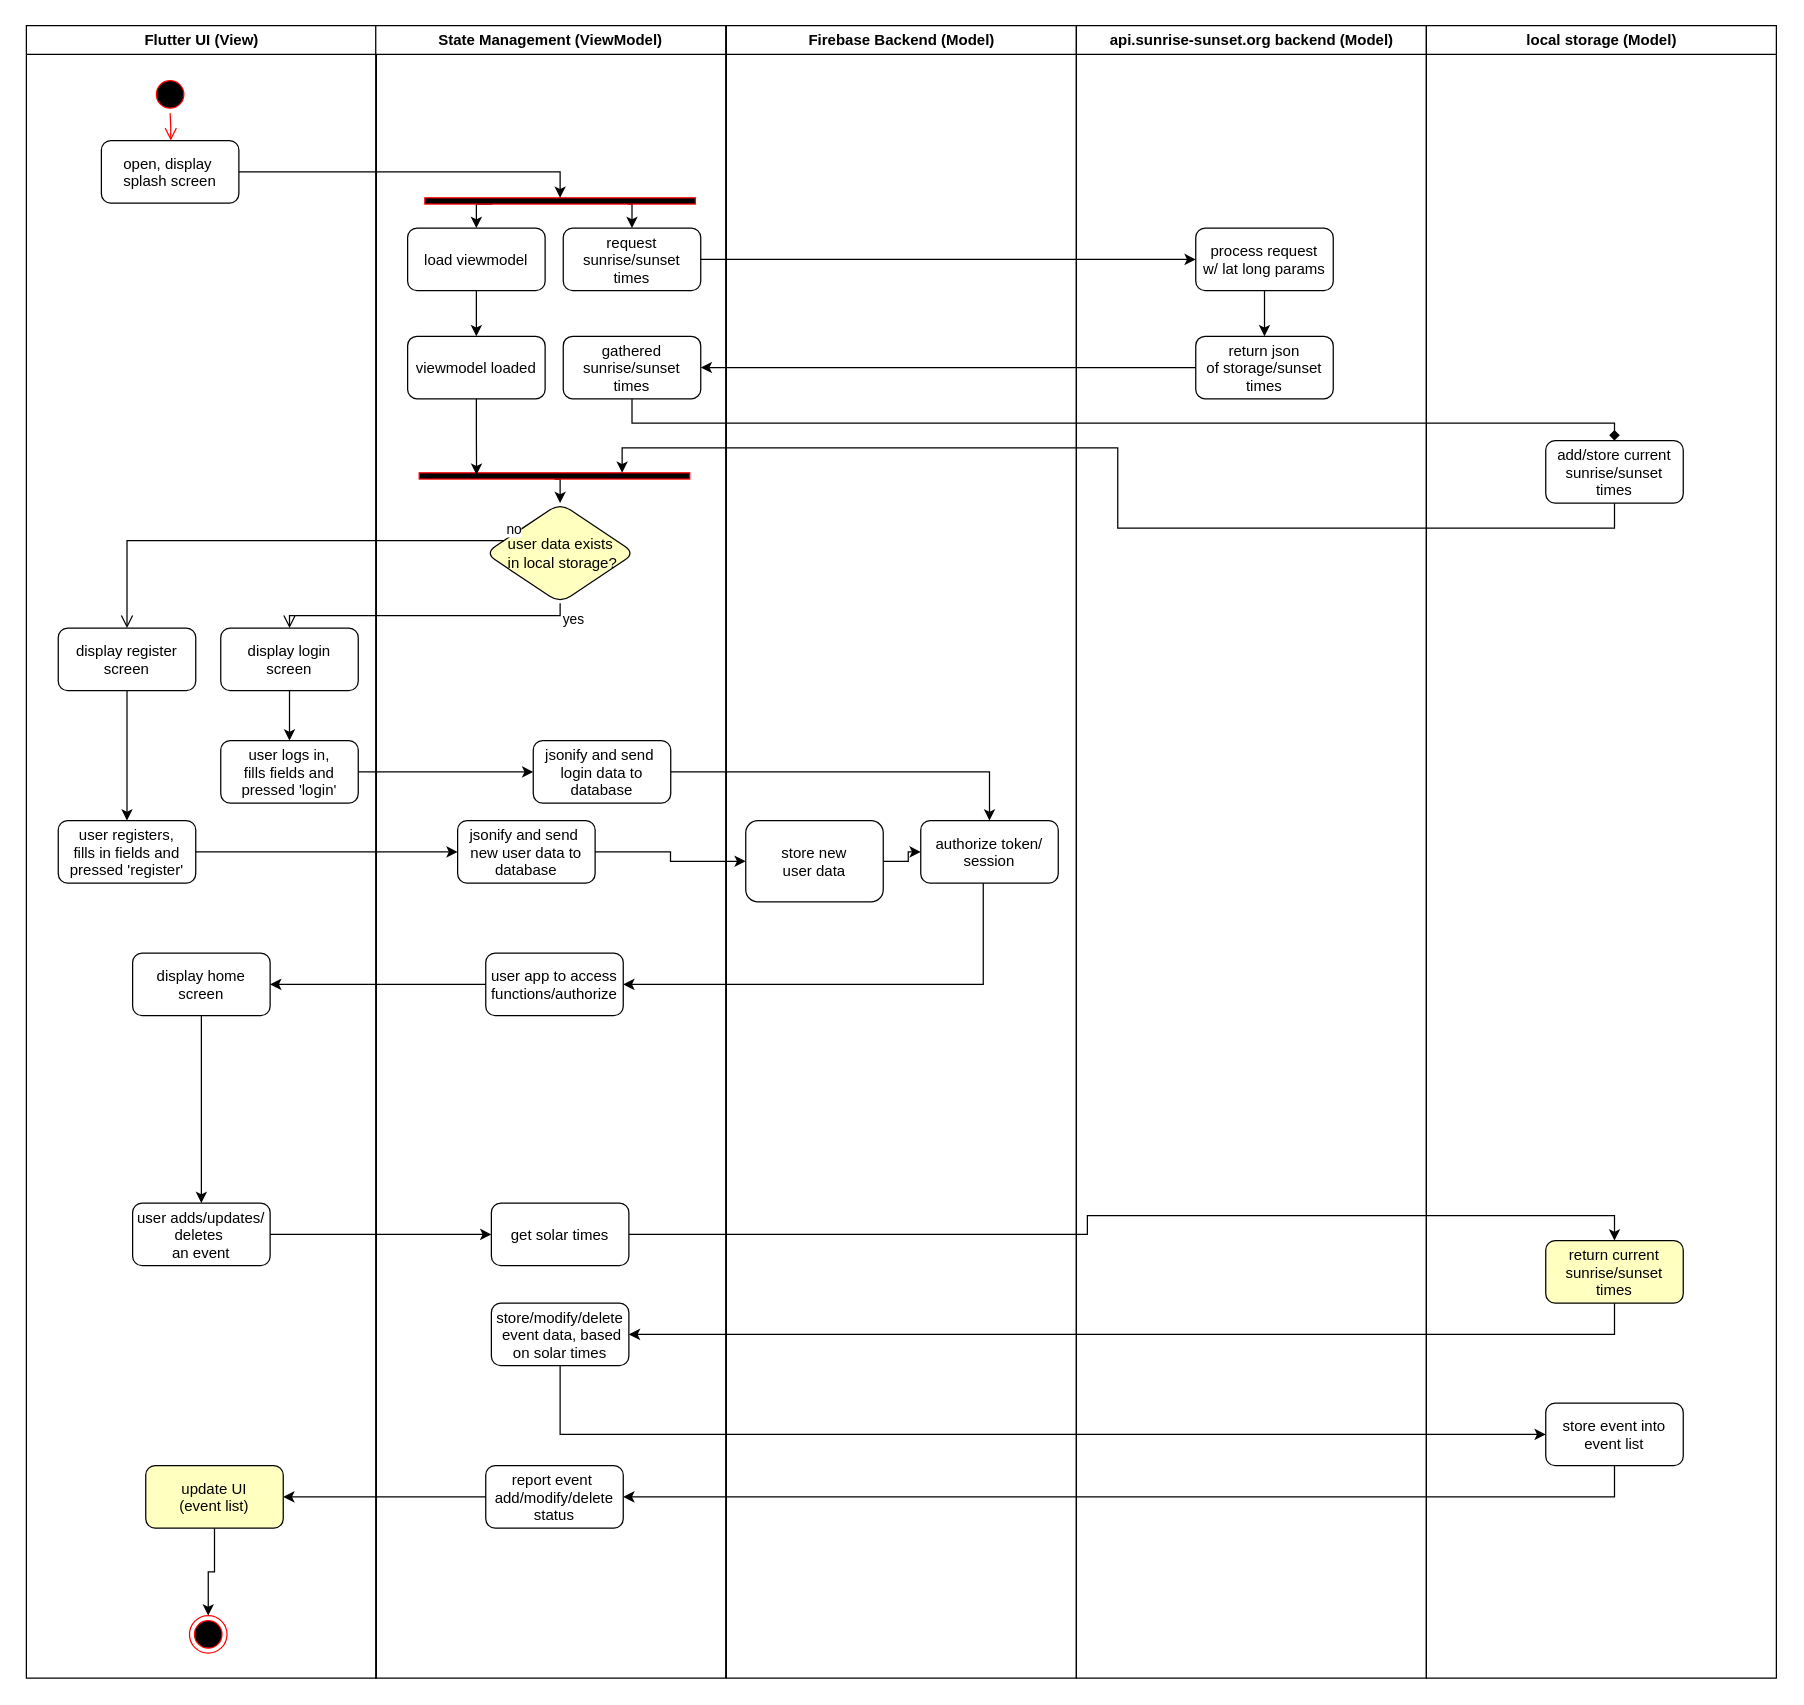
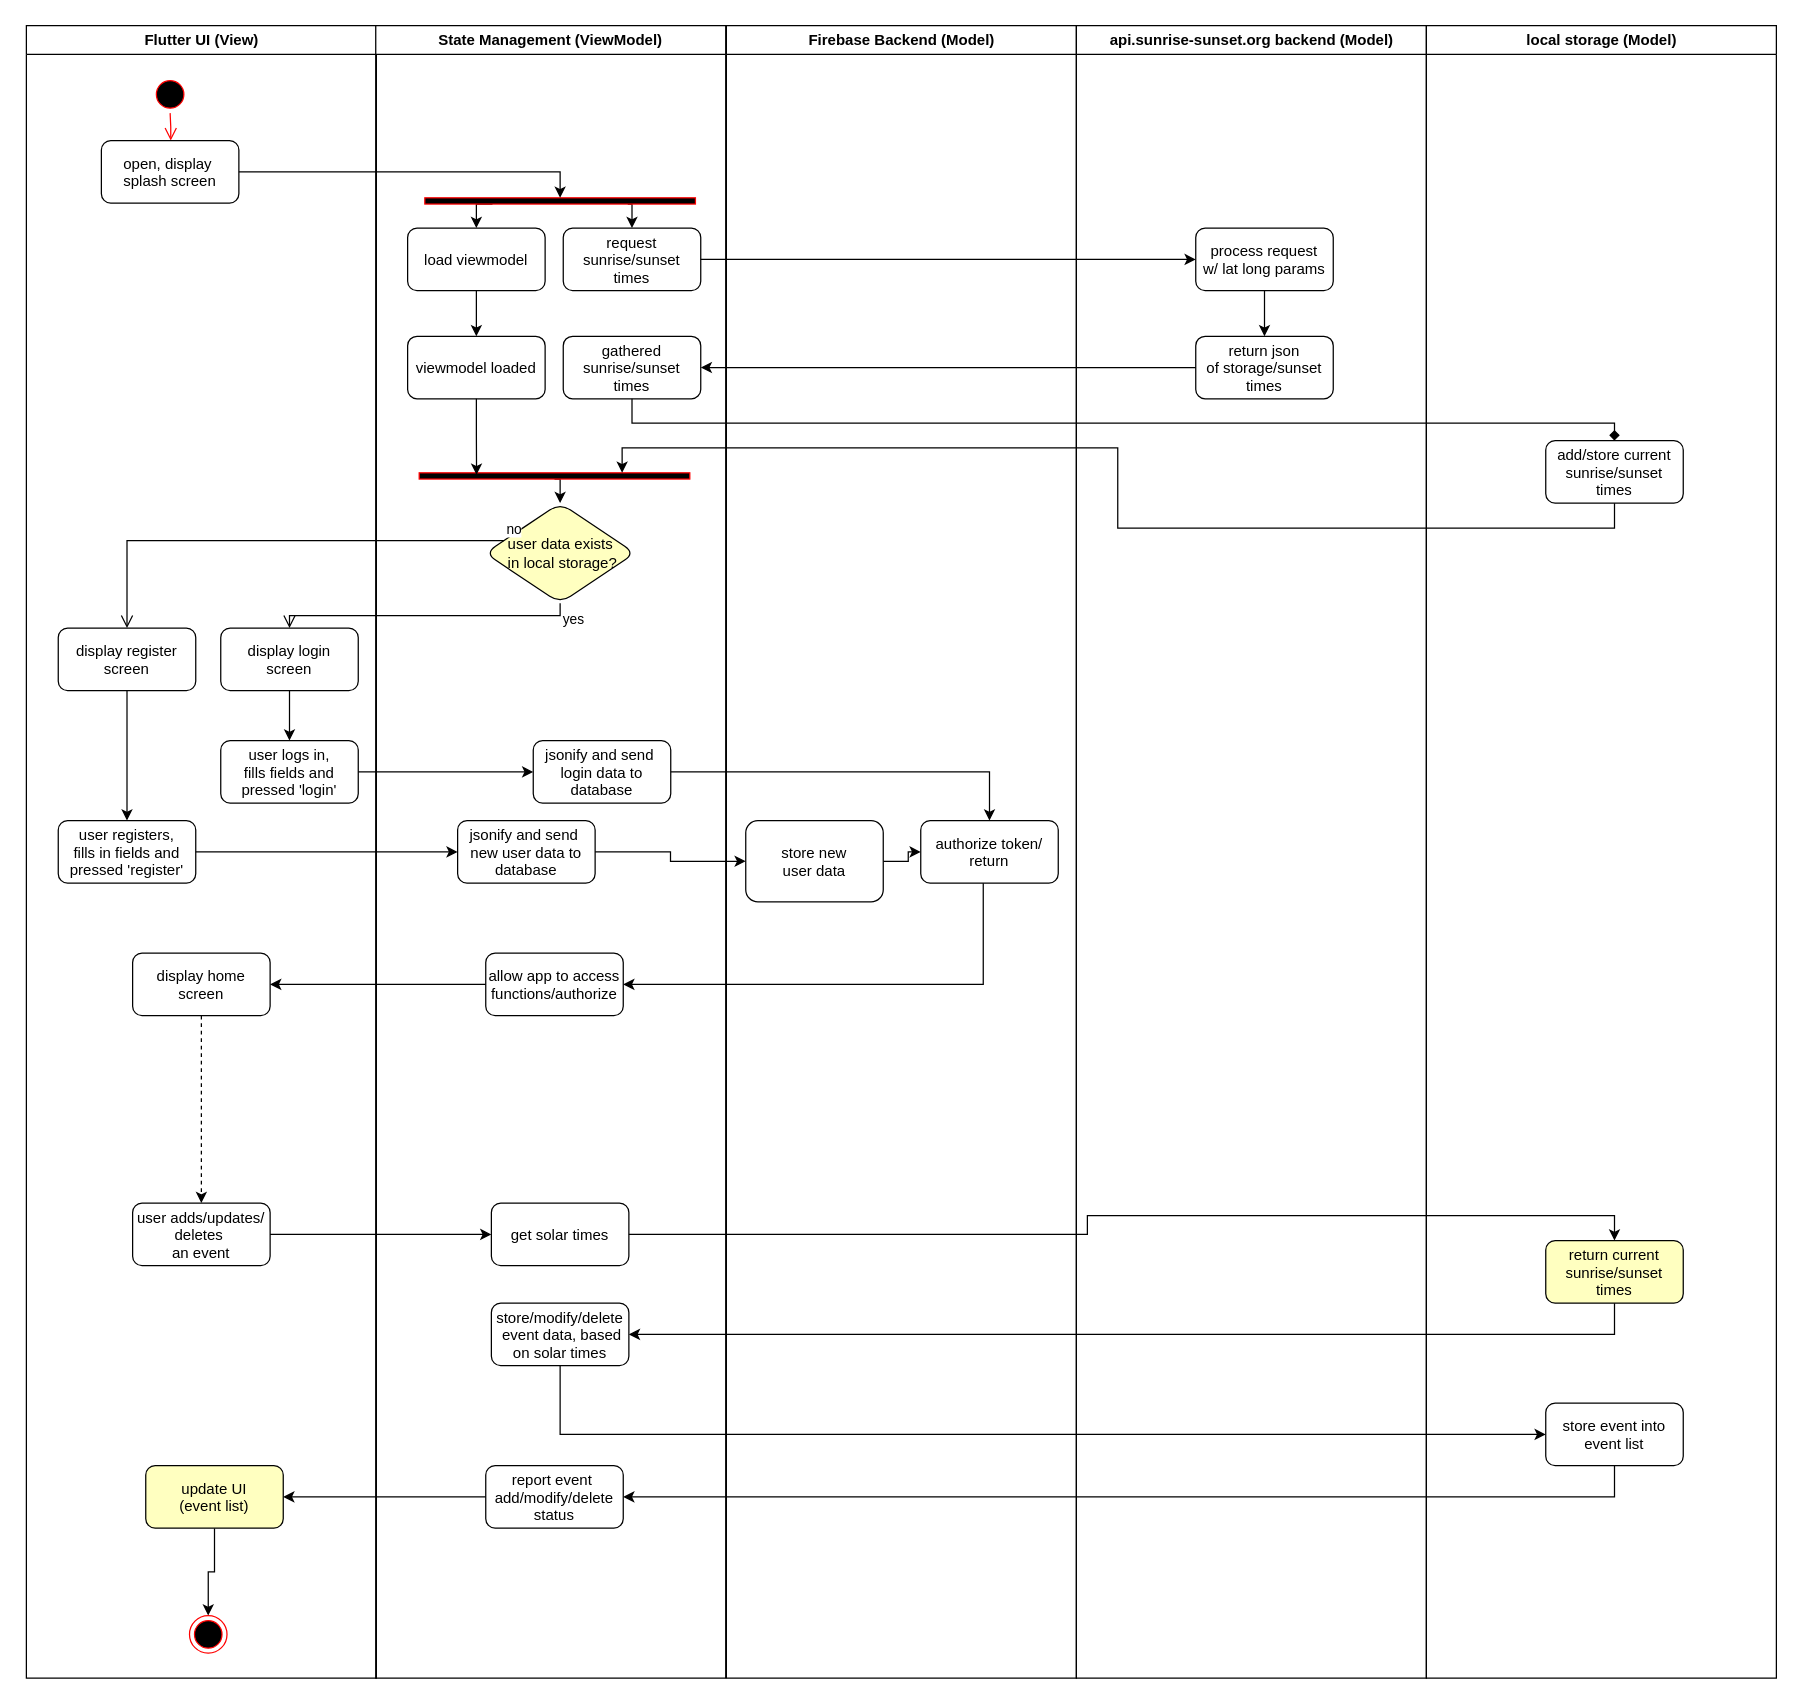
(989, 844) -> (989, 844)
(554, 976) -> (554, 976)
(201, 1106) -> (201, 1106)
